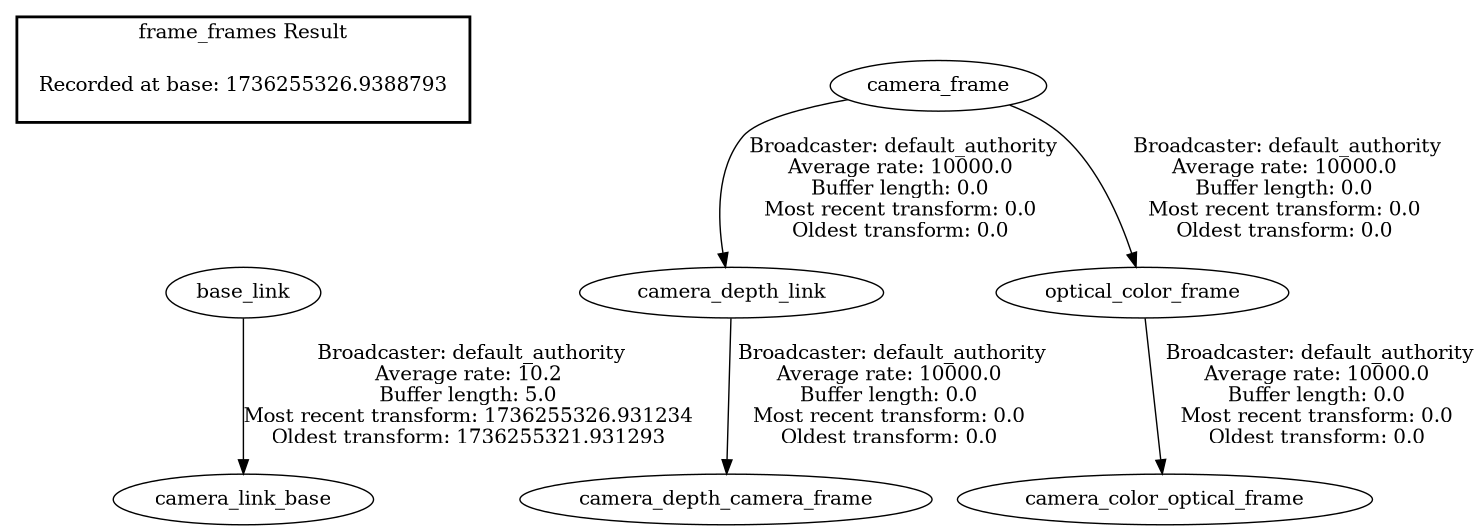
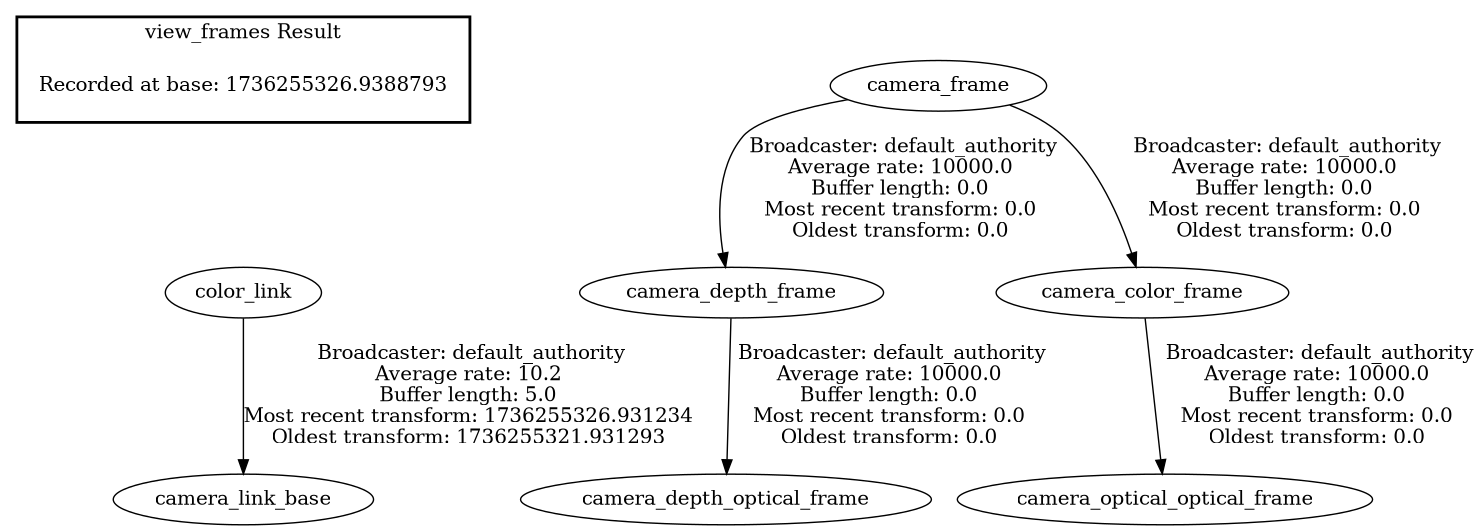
(243, 33) -> (243, 33)
(243, 293) -> (243, 293)
(732, 293) -> (732, 293)
(1142, 293) -> (1142, 293)
(726, 499) -> (726, 499)
(1165, 499) -> (1165, 499)
